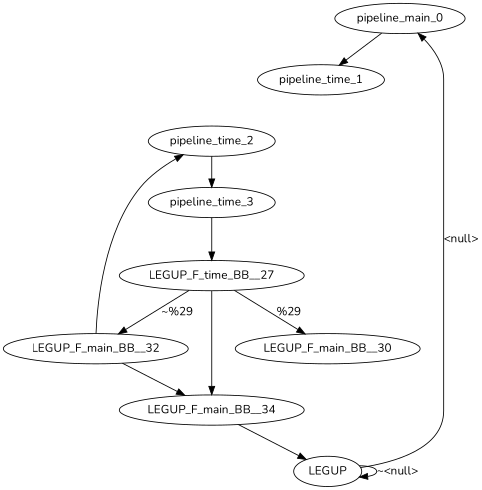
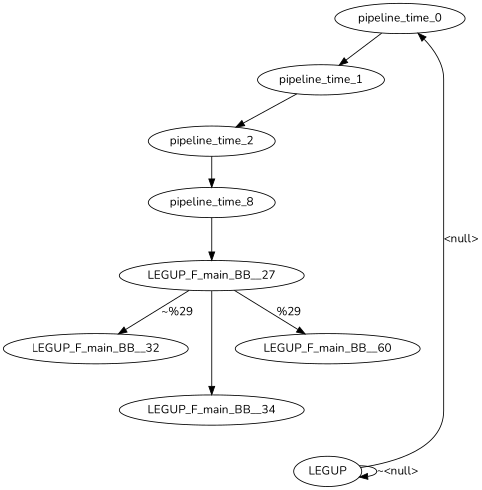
(400, 18) -> (400, 18)
(212, 203) -> (212, 203)
(114, 235) -> (270, 108)
(212, 276) -> (212, 276)
(328, 349) -> (328, 349)
(150, 377) -> none
(269, 440) -> none
